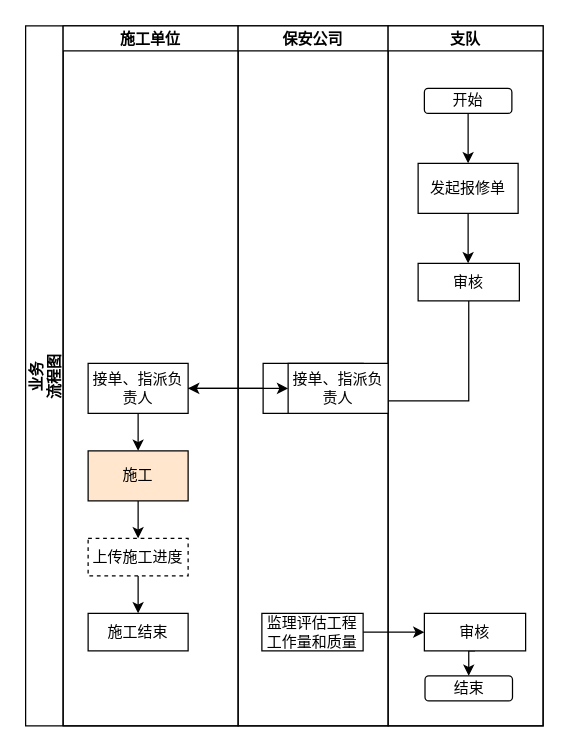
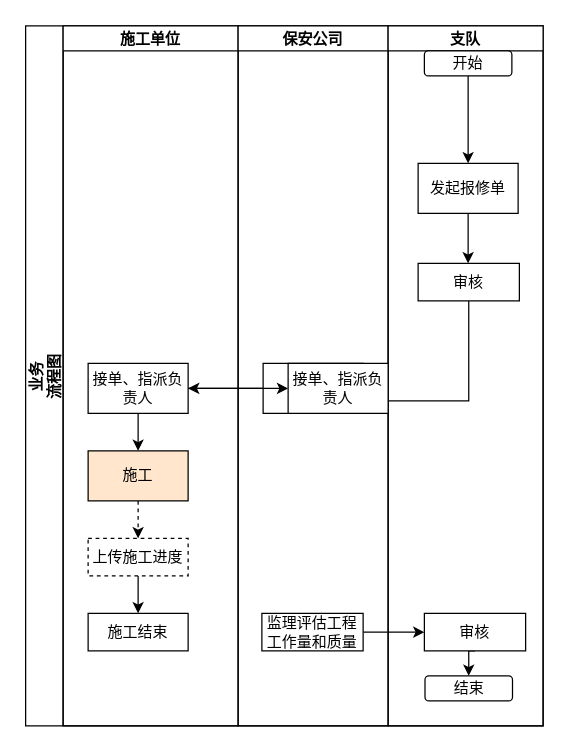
(468, 101) -> (468, 63)
(138, 516) -> (138, 516)
